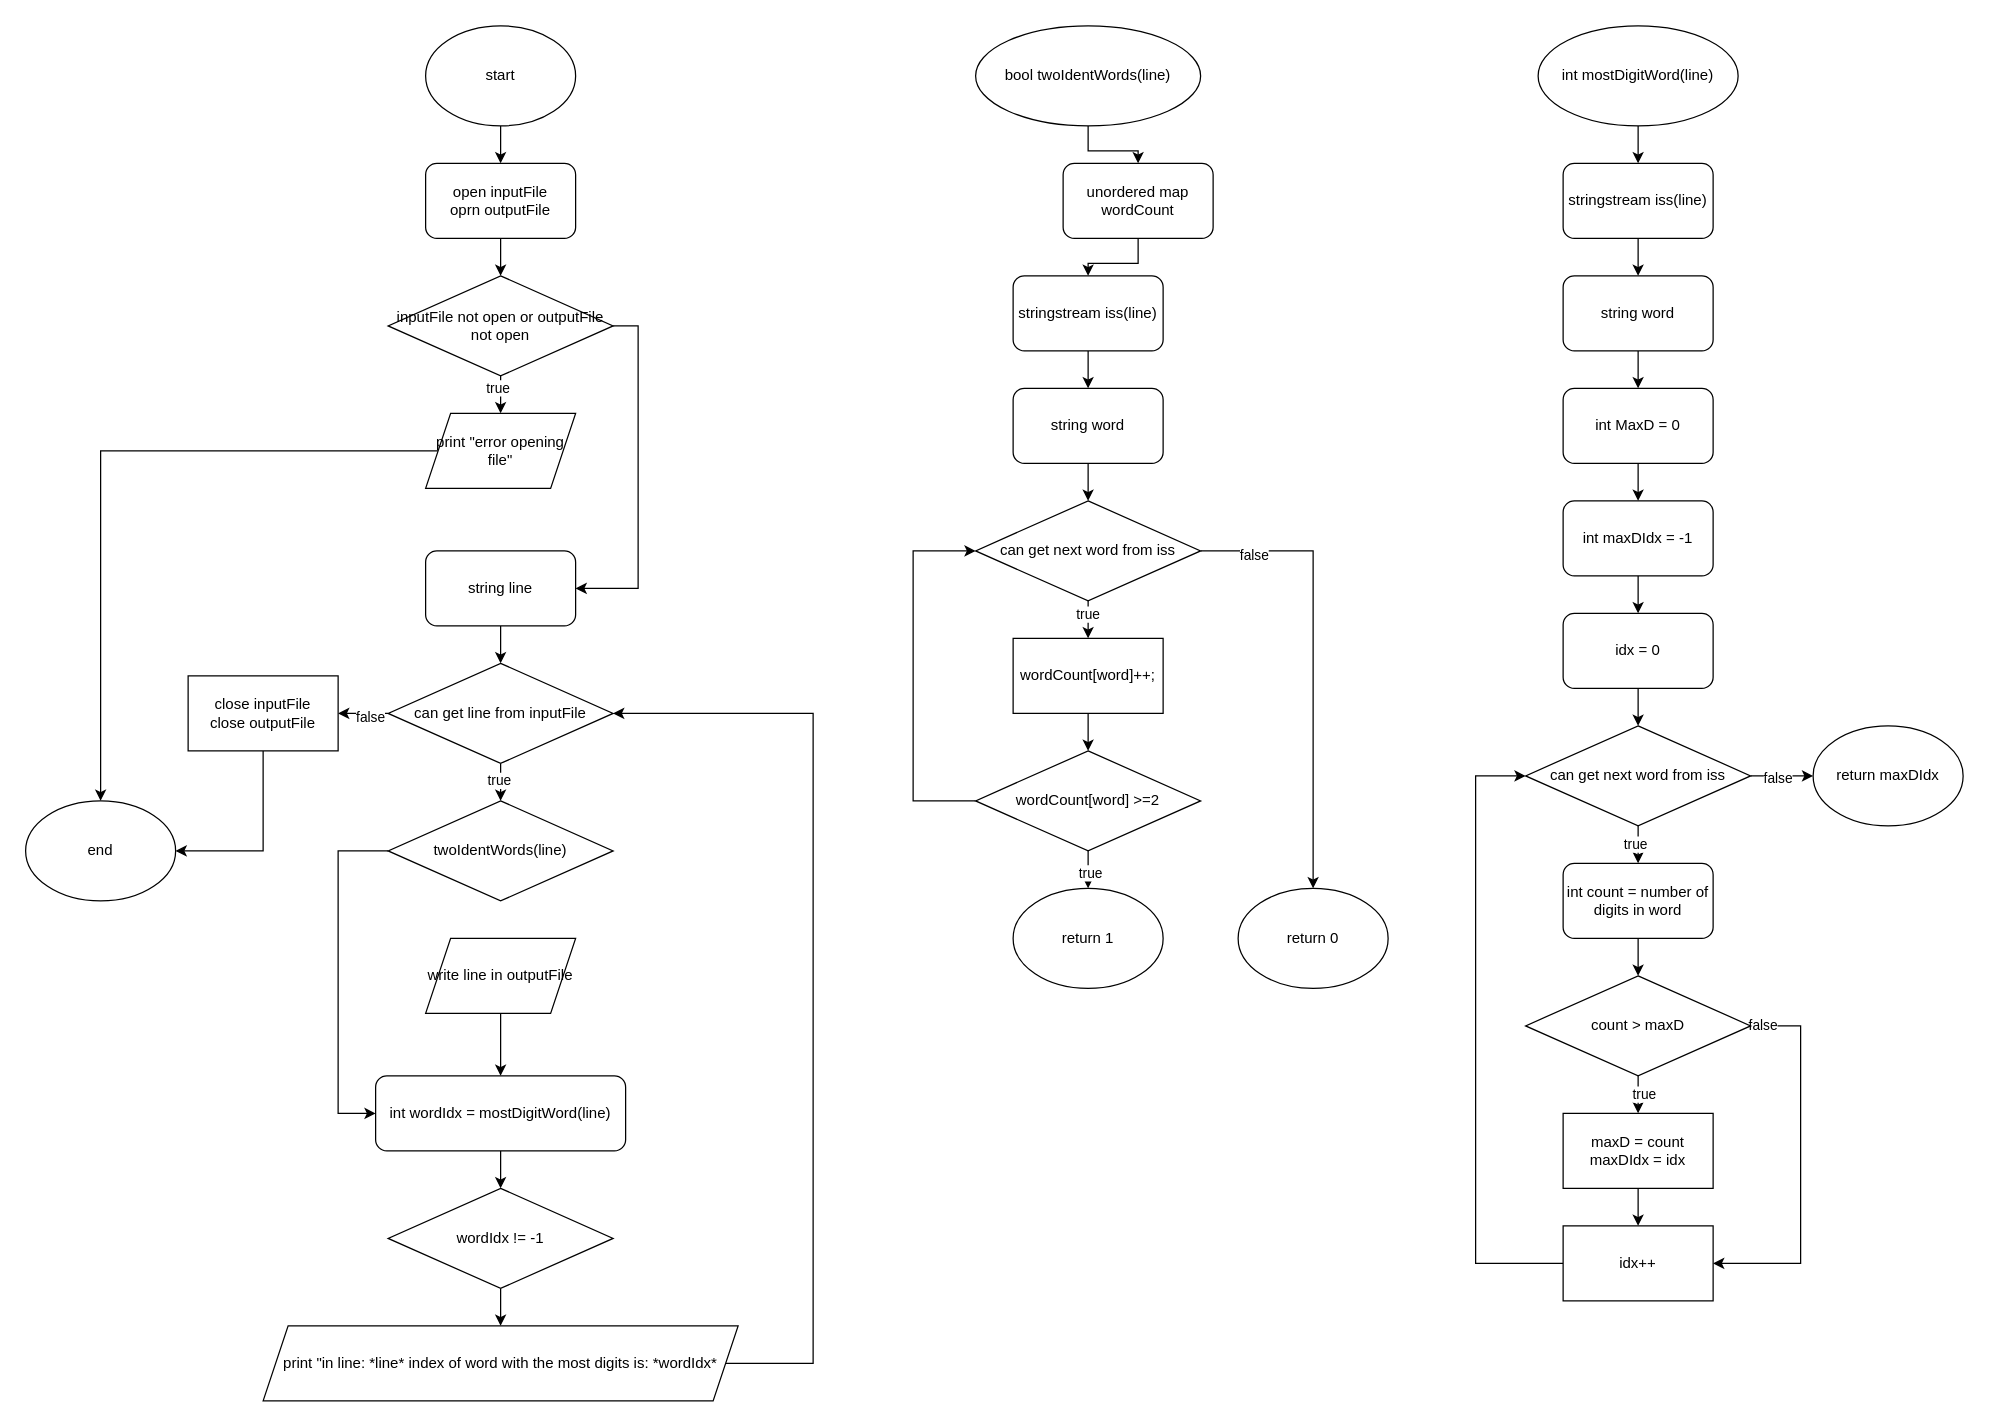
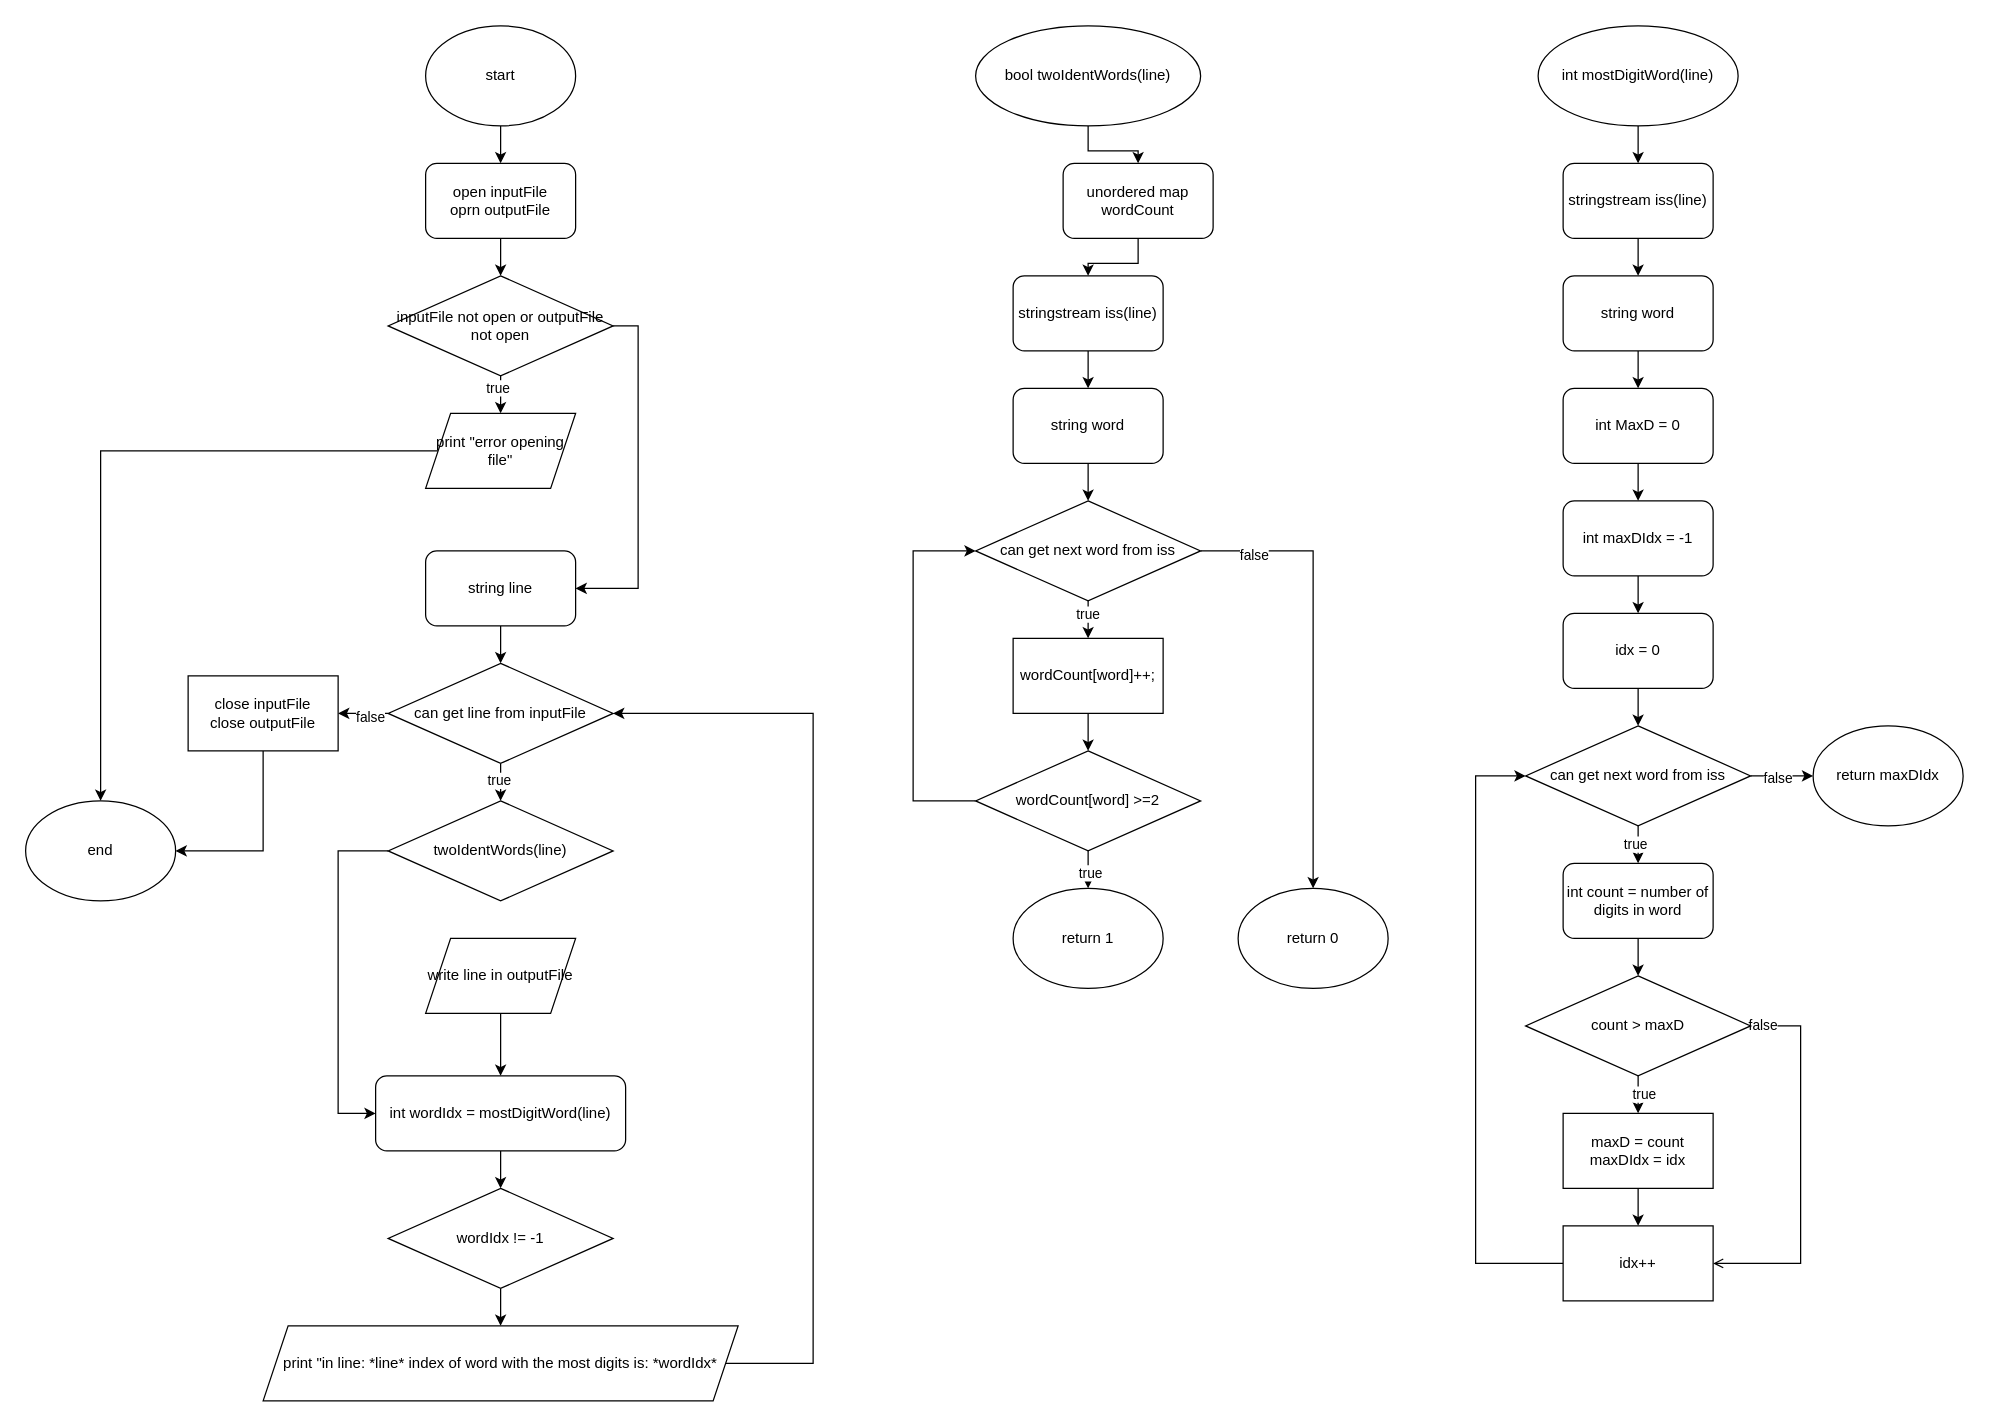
(1723, 1263) -> (1720, 1263)
